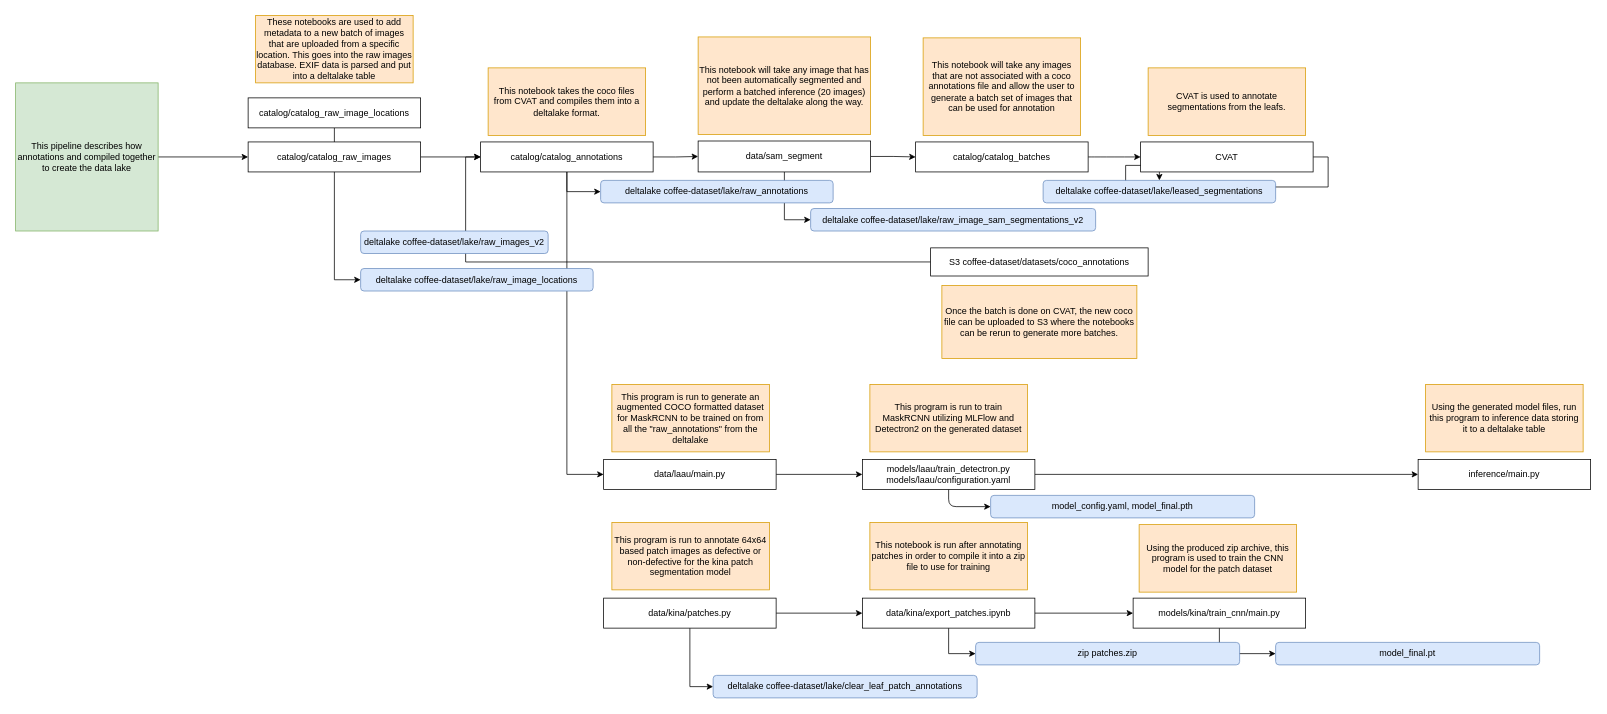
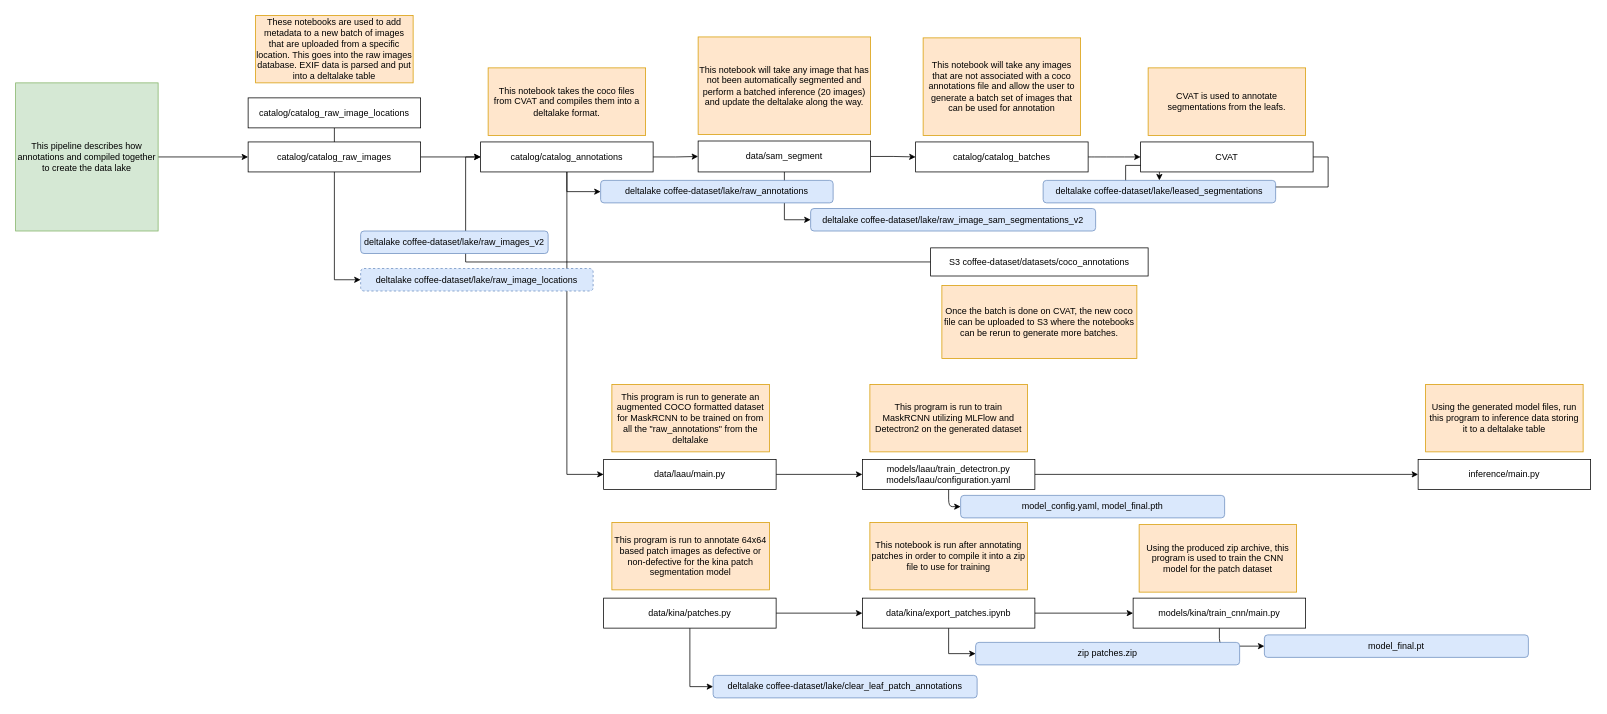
(477, 280) -> (477, 280)
(1122, 507) -> (1092, 507)
(1407, 654) -> (1396, 646)
